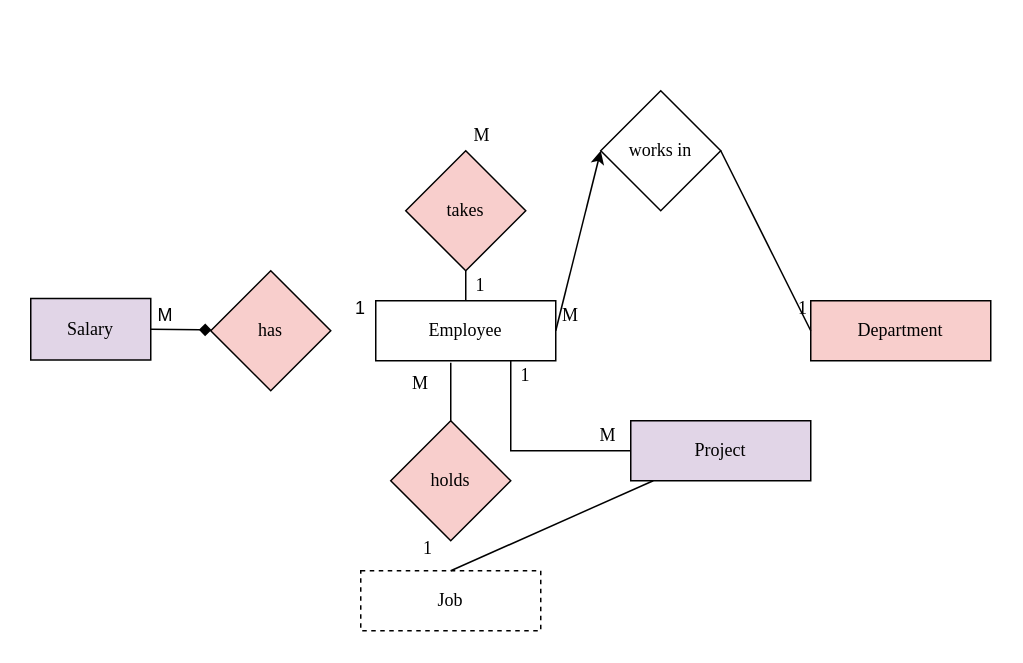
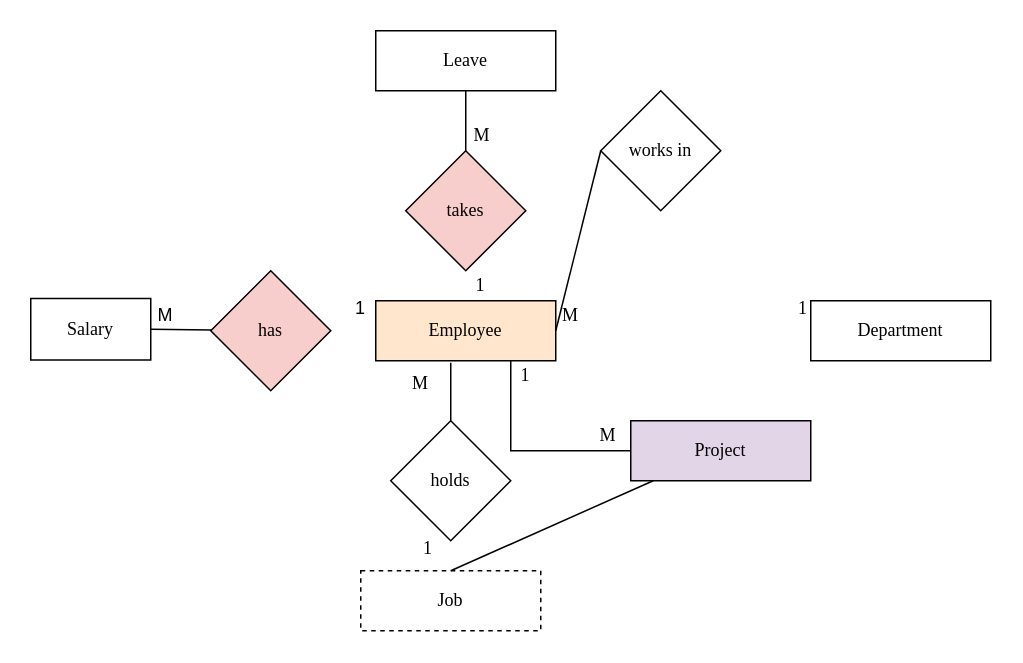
none -> (466, 61)
none -> (466, 121)
(598, 162) -> (599, 158)
(766, 241) -> none
(466, 286) -> none
(91, 329) -> (91, 329)
(199, 330) -> (204, 330)
(466, 331) -> (466, 331)
(901, 331) -> (901, 331)
(451, 481) -> (451, 481)
